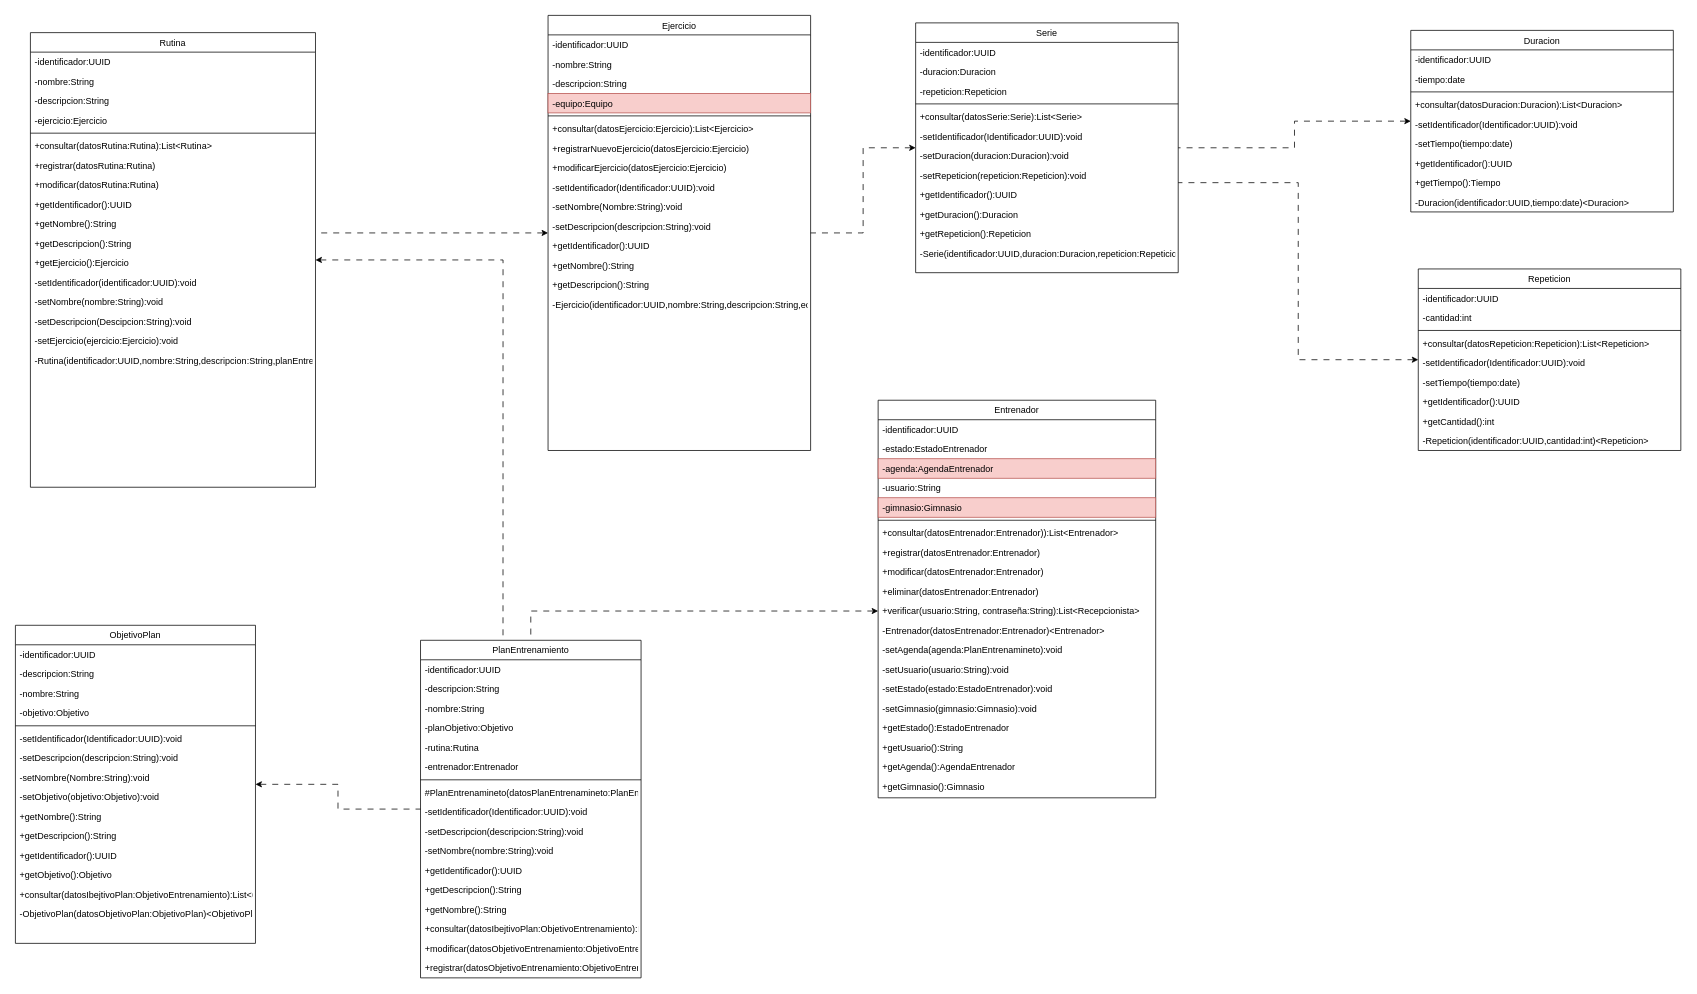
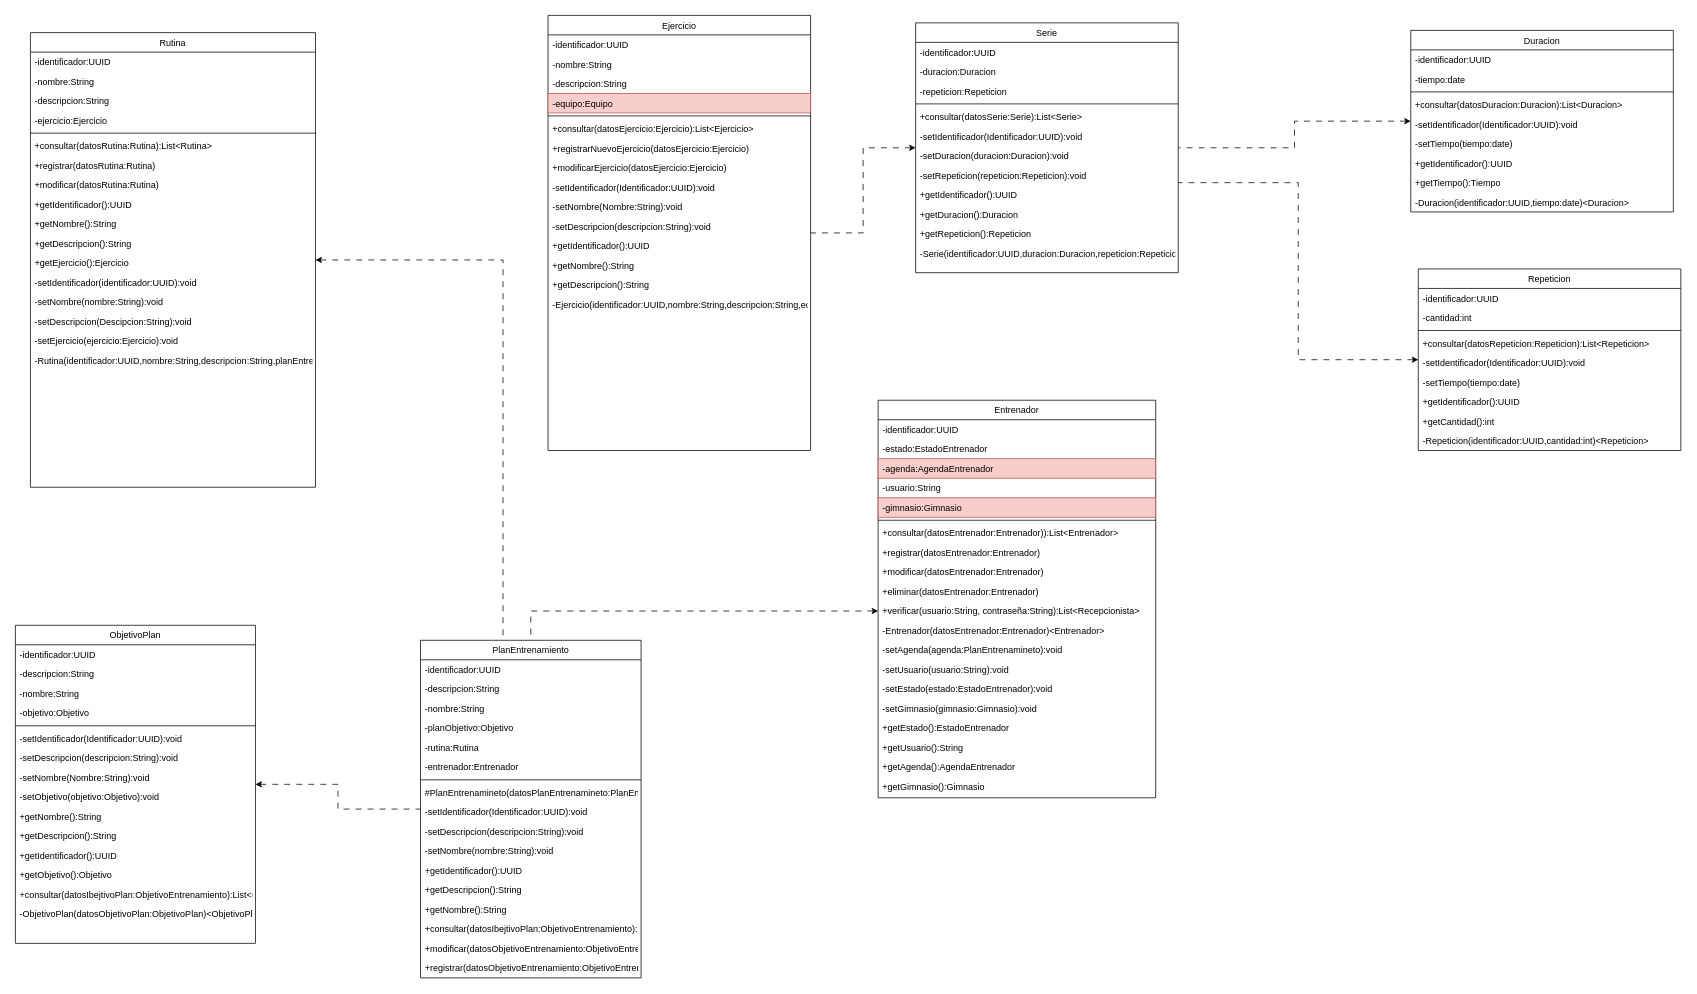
(542, 233) -> none
